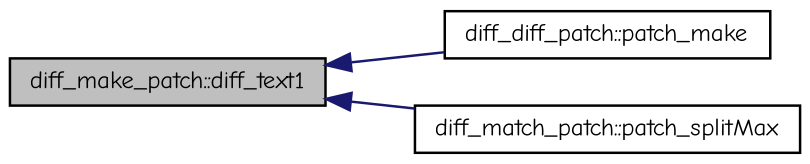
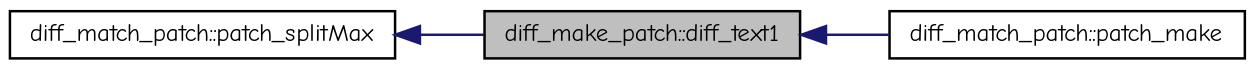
(608, 35) -> (1067, 35)
(383, 105) -> (452, 35)
